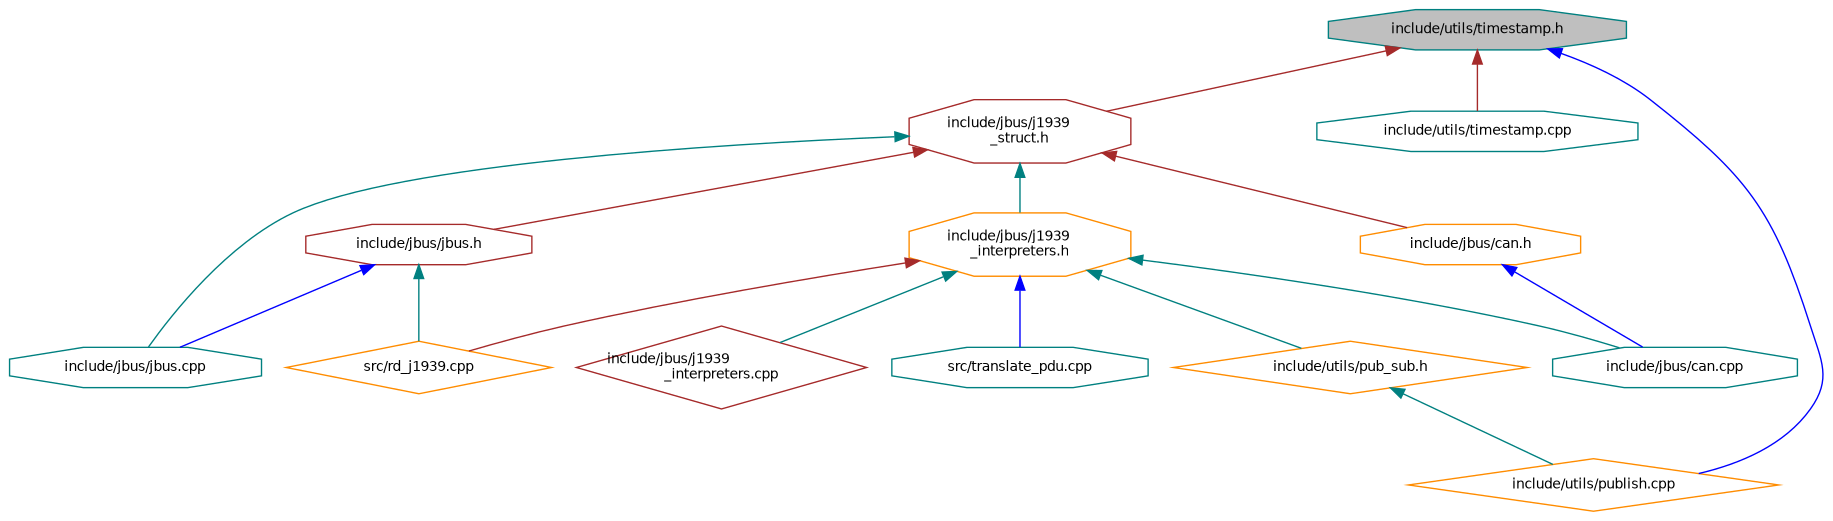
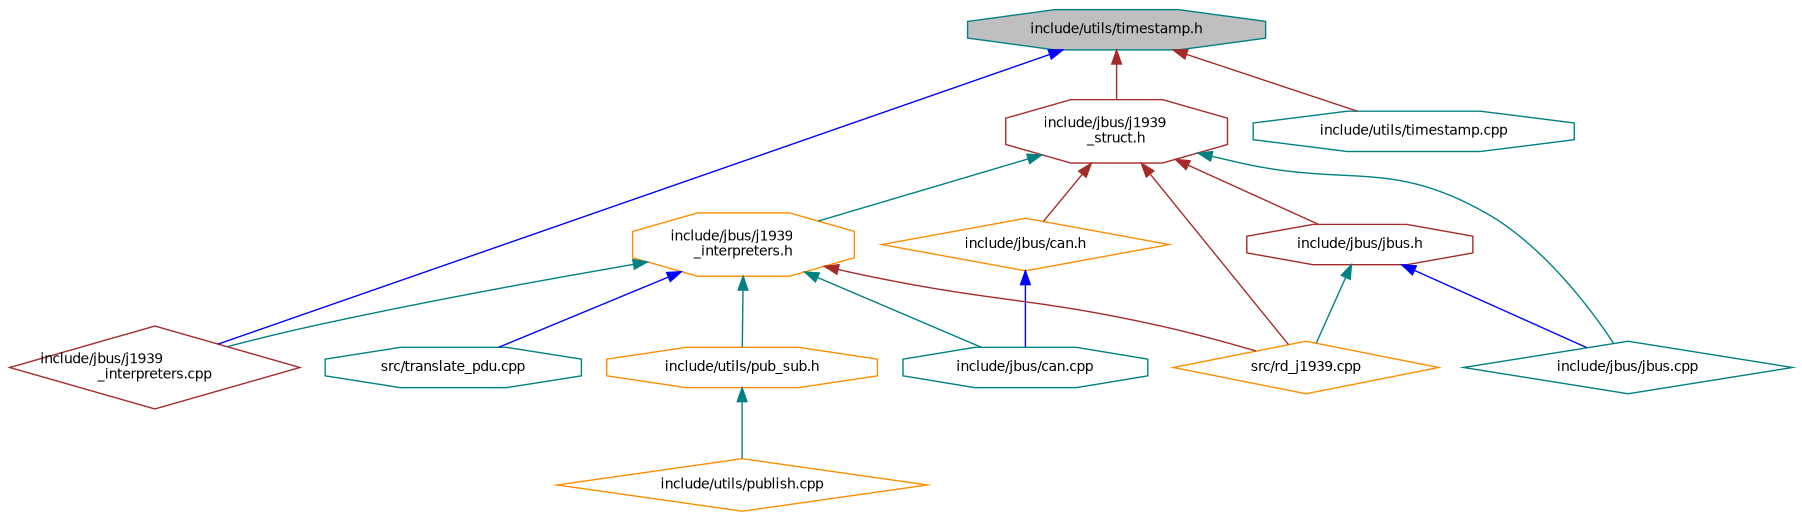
(1471, 245) -> (1025, 245)
(1782, 249) -> (634, 199)
none -> (1220, 260)
(136, 368) -> (1628, 368)
(1350, 368) -> (742, 368)
